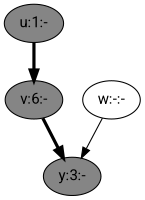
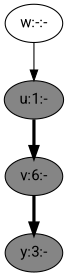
(94, 133) -> (34, 56)
